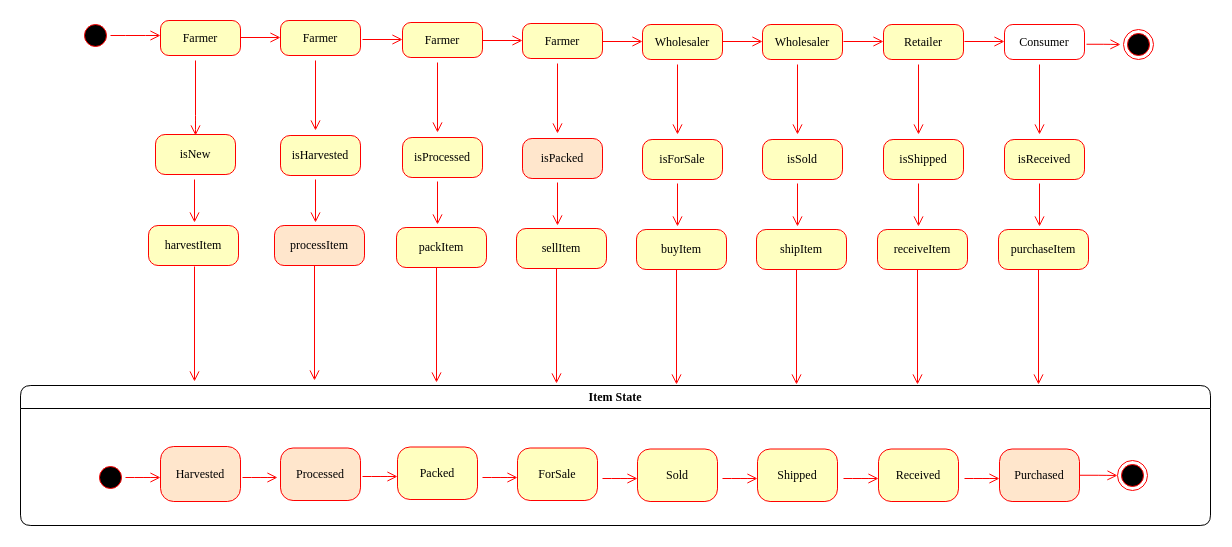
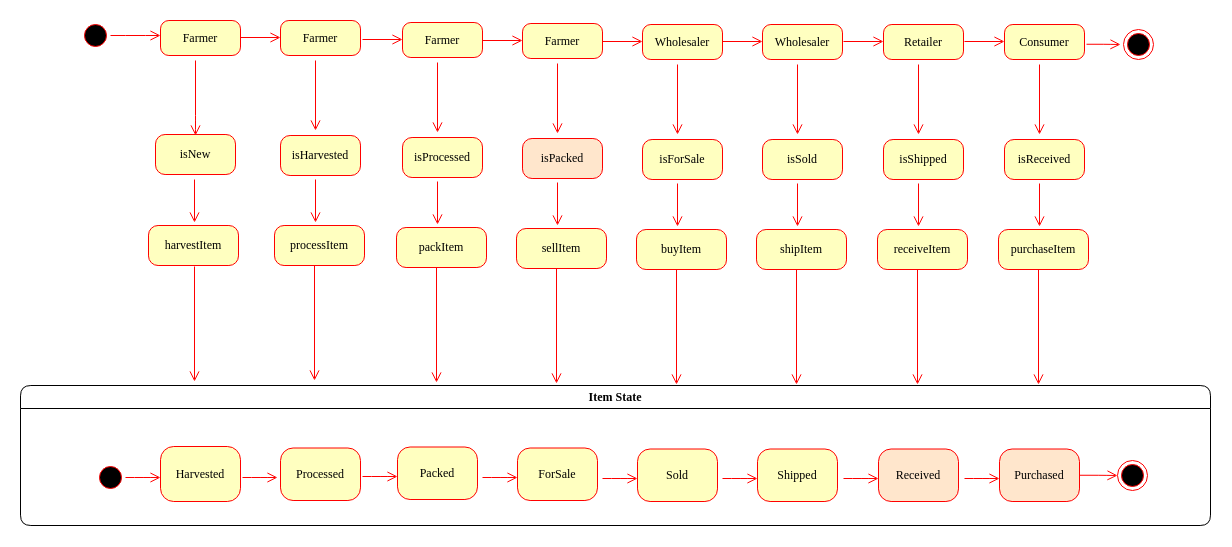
(1045, 42) -> (1045, 42)
(320, 246) -> (320, 246)
(201, 474) -> (201, 474)
(321, 474) -> (321, 474)
(919, 475) -> (919, 475)
